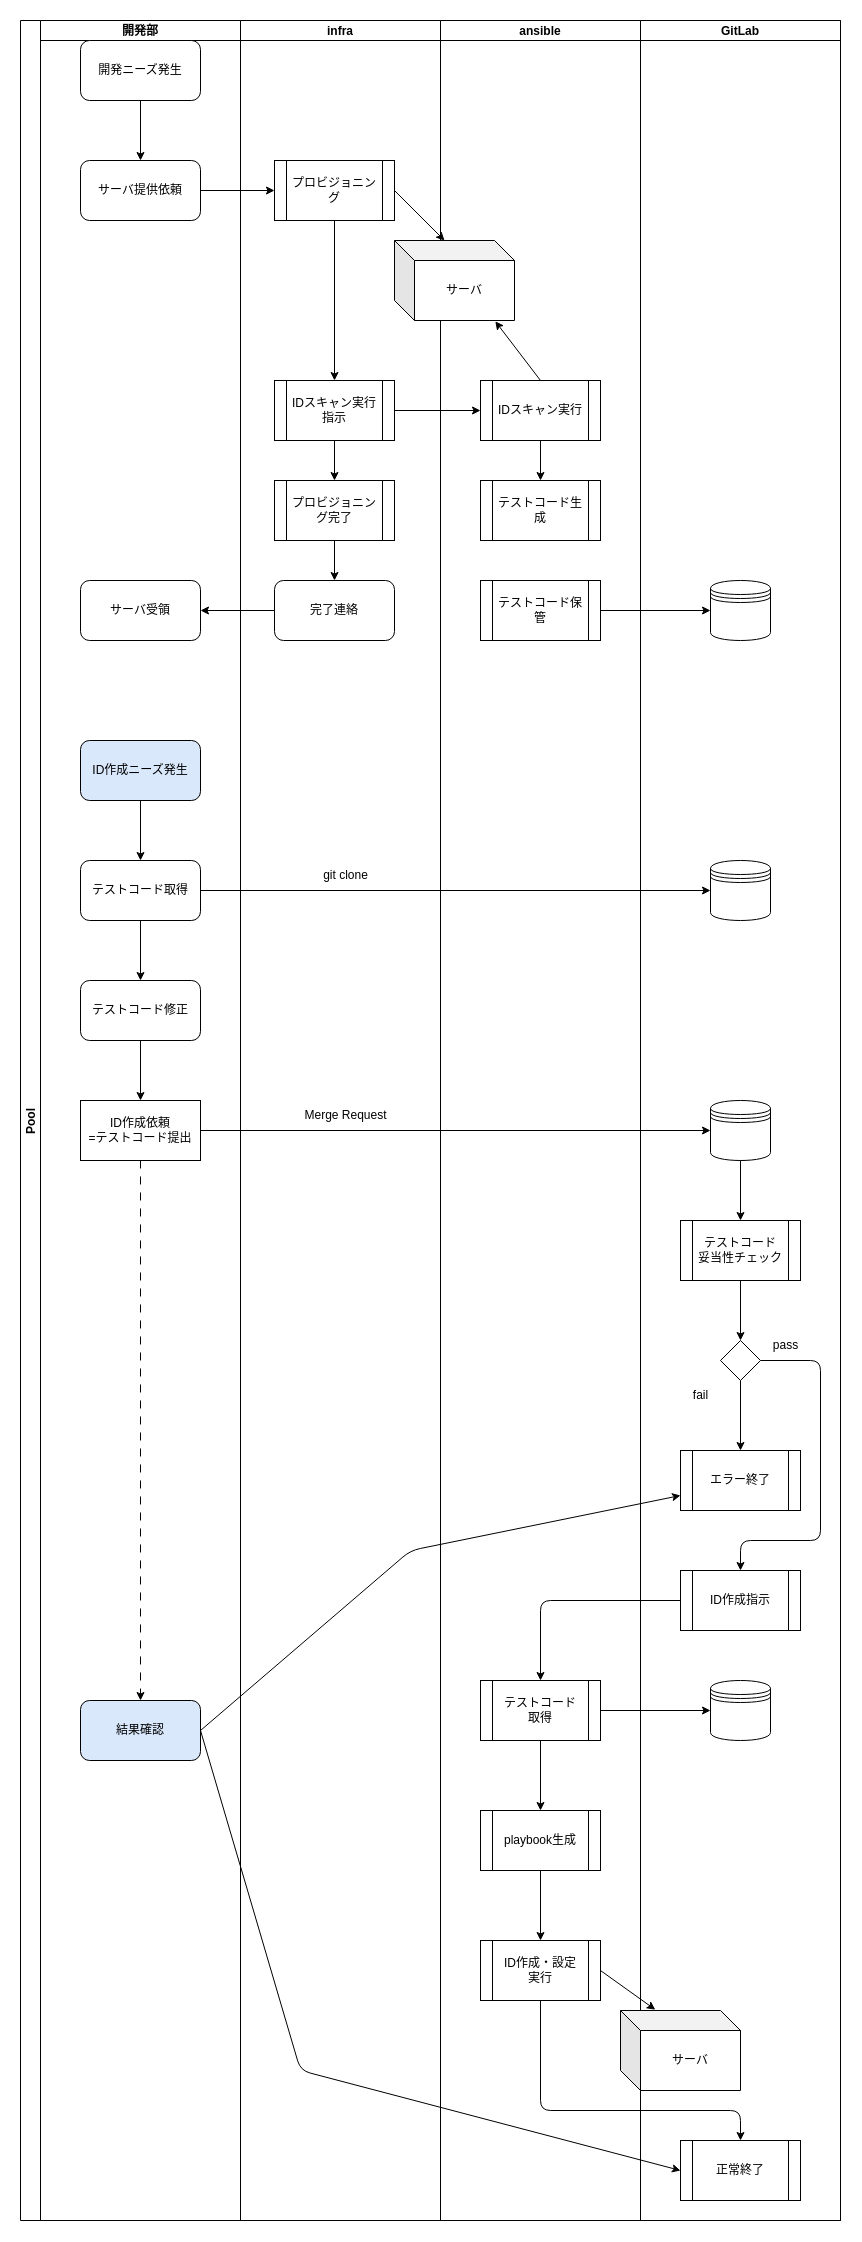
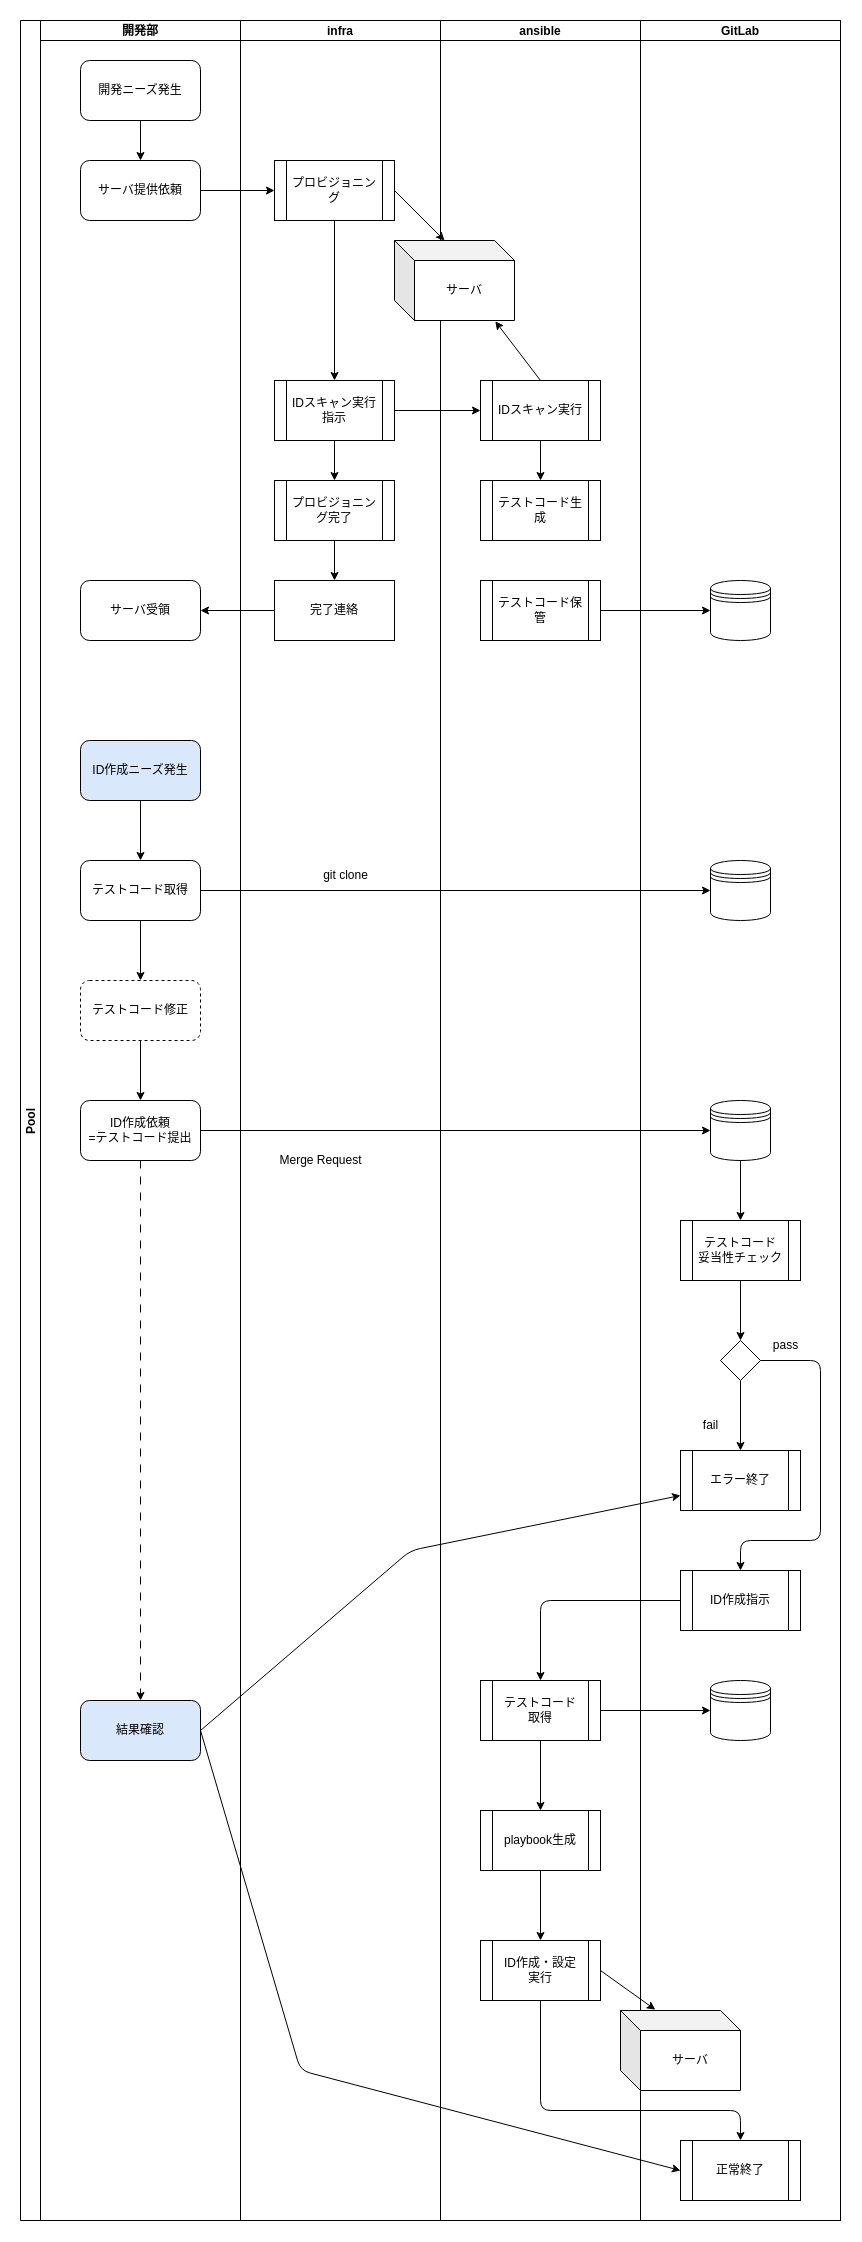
(141, 71) -> (141, 91)
(335, 611) -> (335, 611)
(141, 1011) -> (141, 1011)
(346, 1116) -> (321, 1161)
(141, 1131) -> (141, 1131)
(701, 1396) -> (711, 1426)
